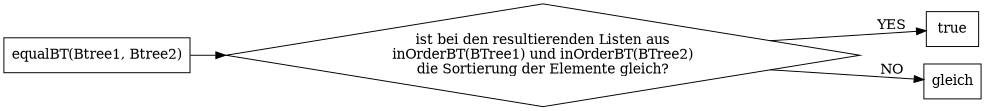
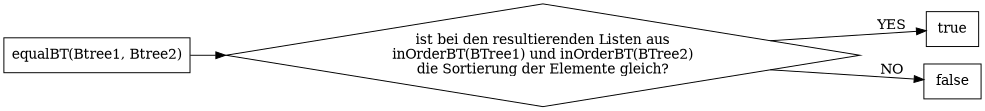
(952, 81) -> (952, 81)
